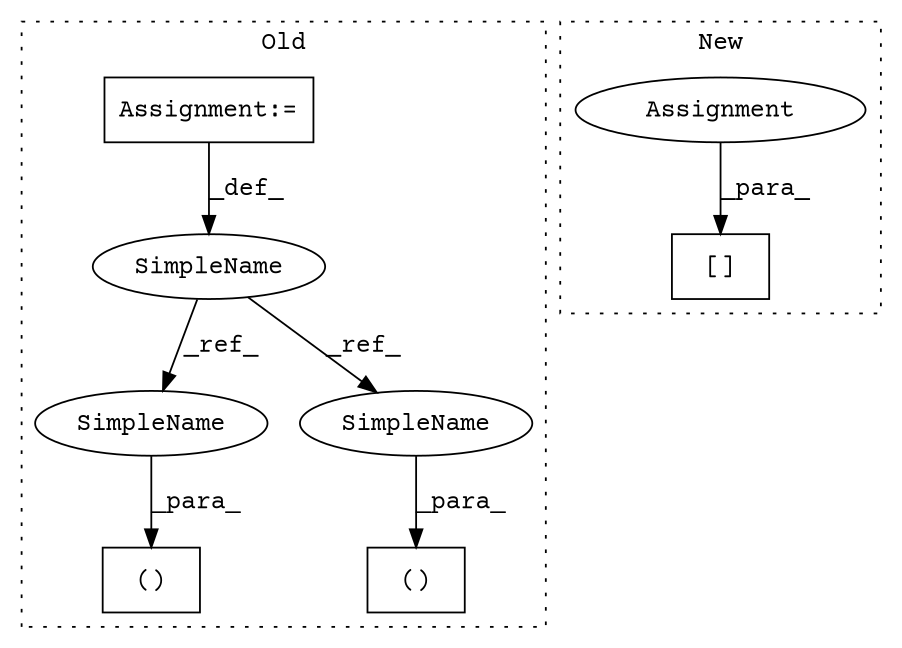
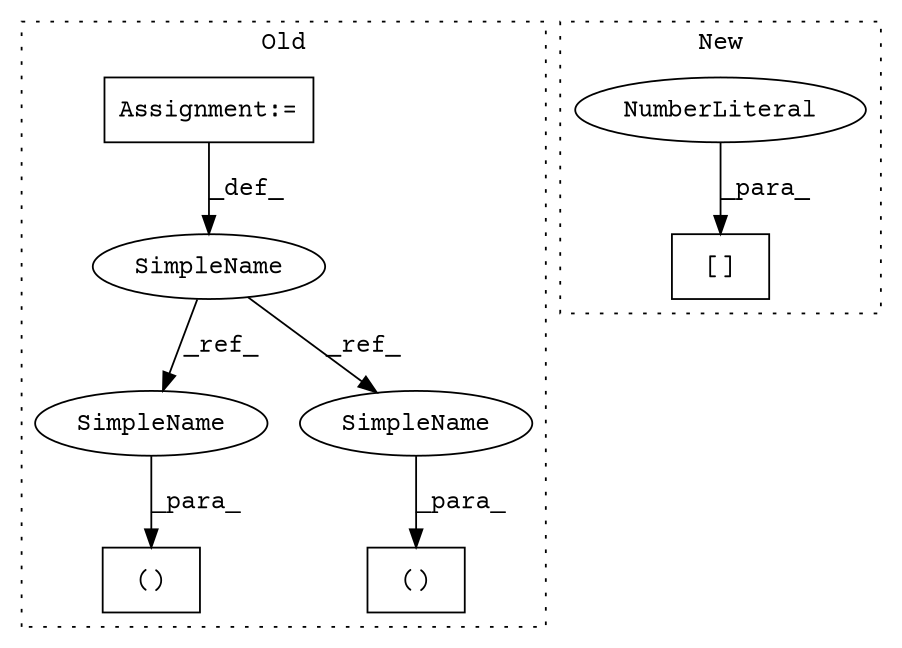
(721, 110) -> (721, 110)
